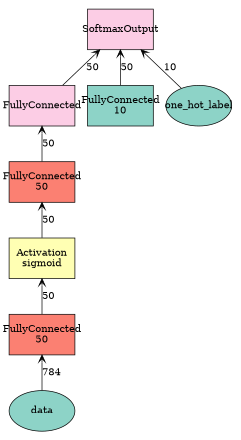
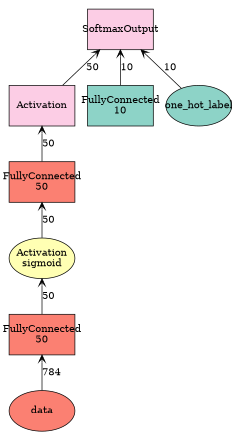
(127, 68) -> (127, 68)
(42, 106) -> (42, 106)
(42, 258) -> (42, 258)
(42, 411) -> (42, 411)
